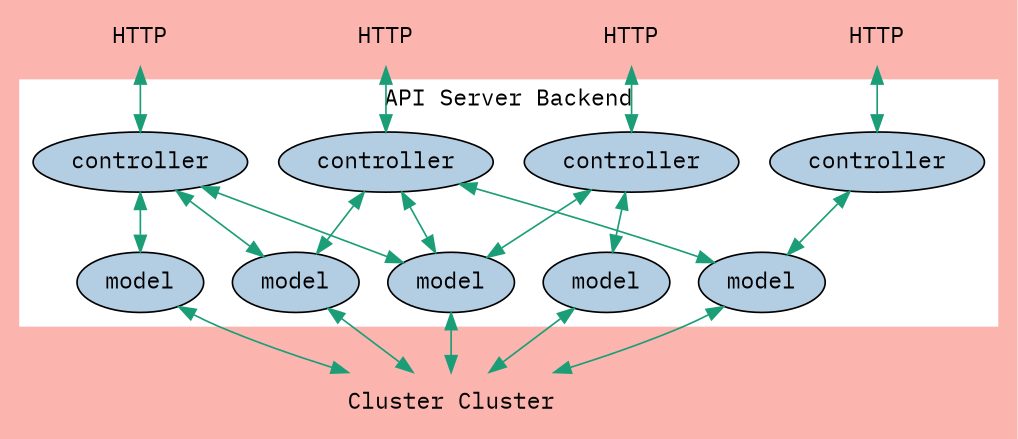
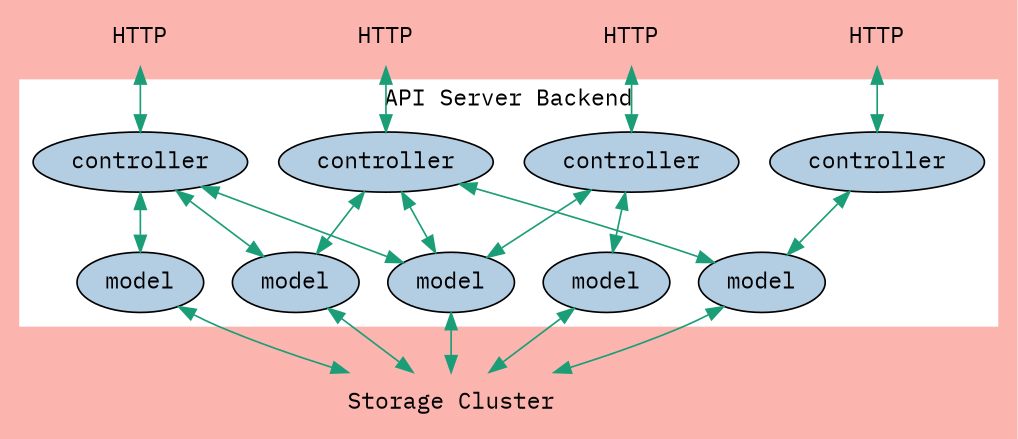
(451, 403) -> (451, 403)
